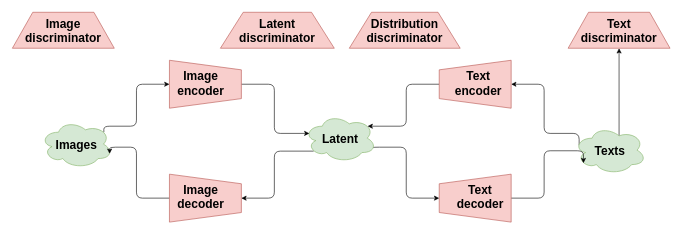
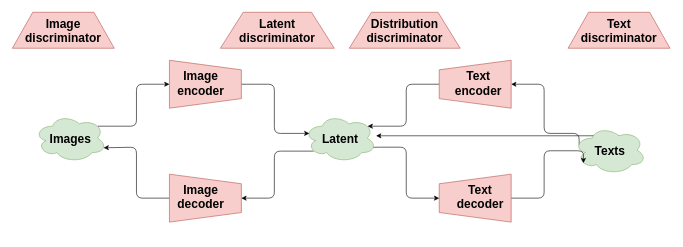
(620, 53) -> (381, 136)
(77, 144) -> (71, 138)
